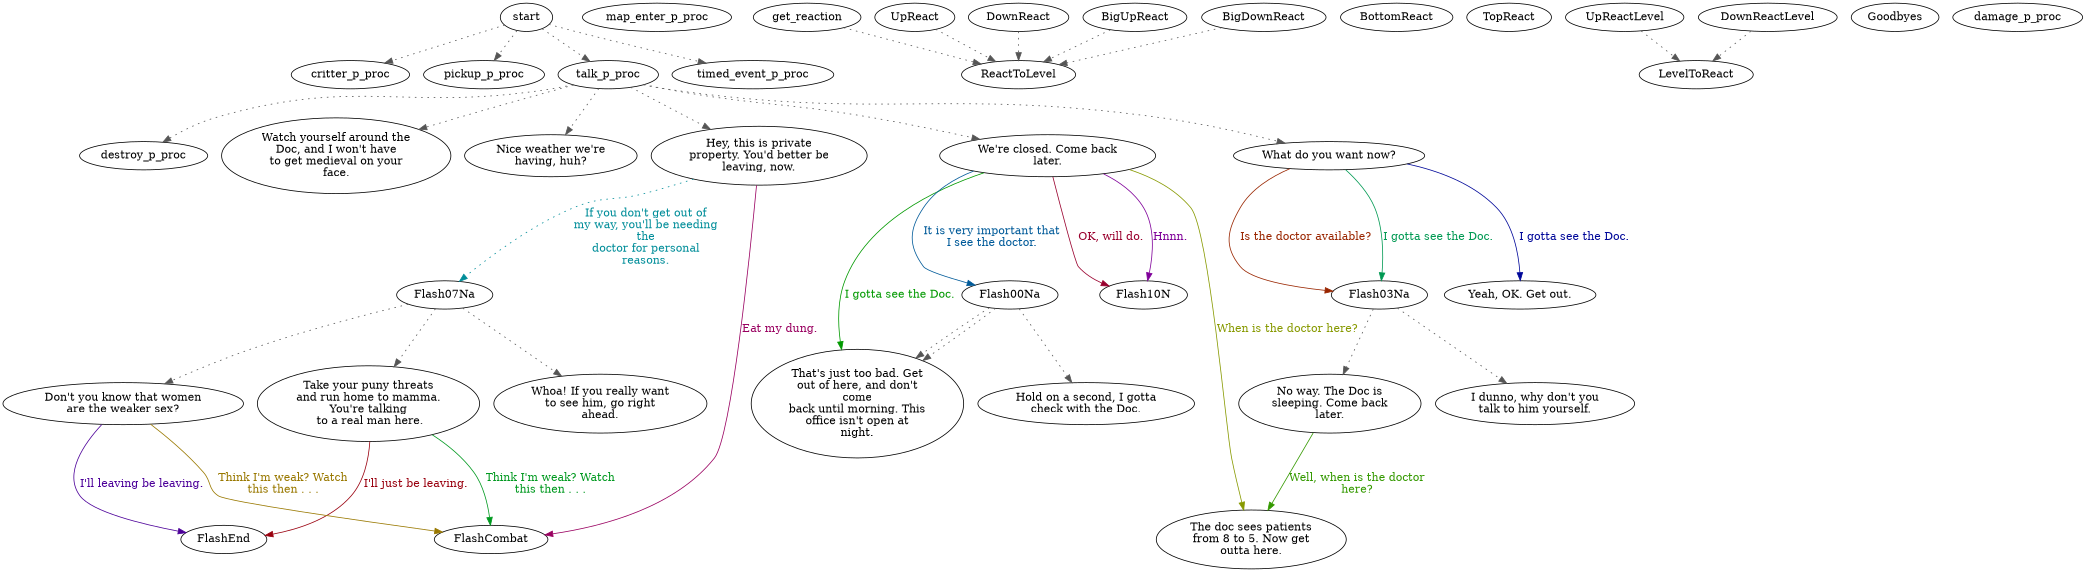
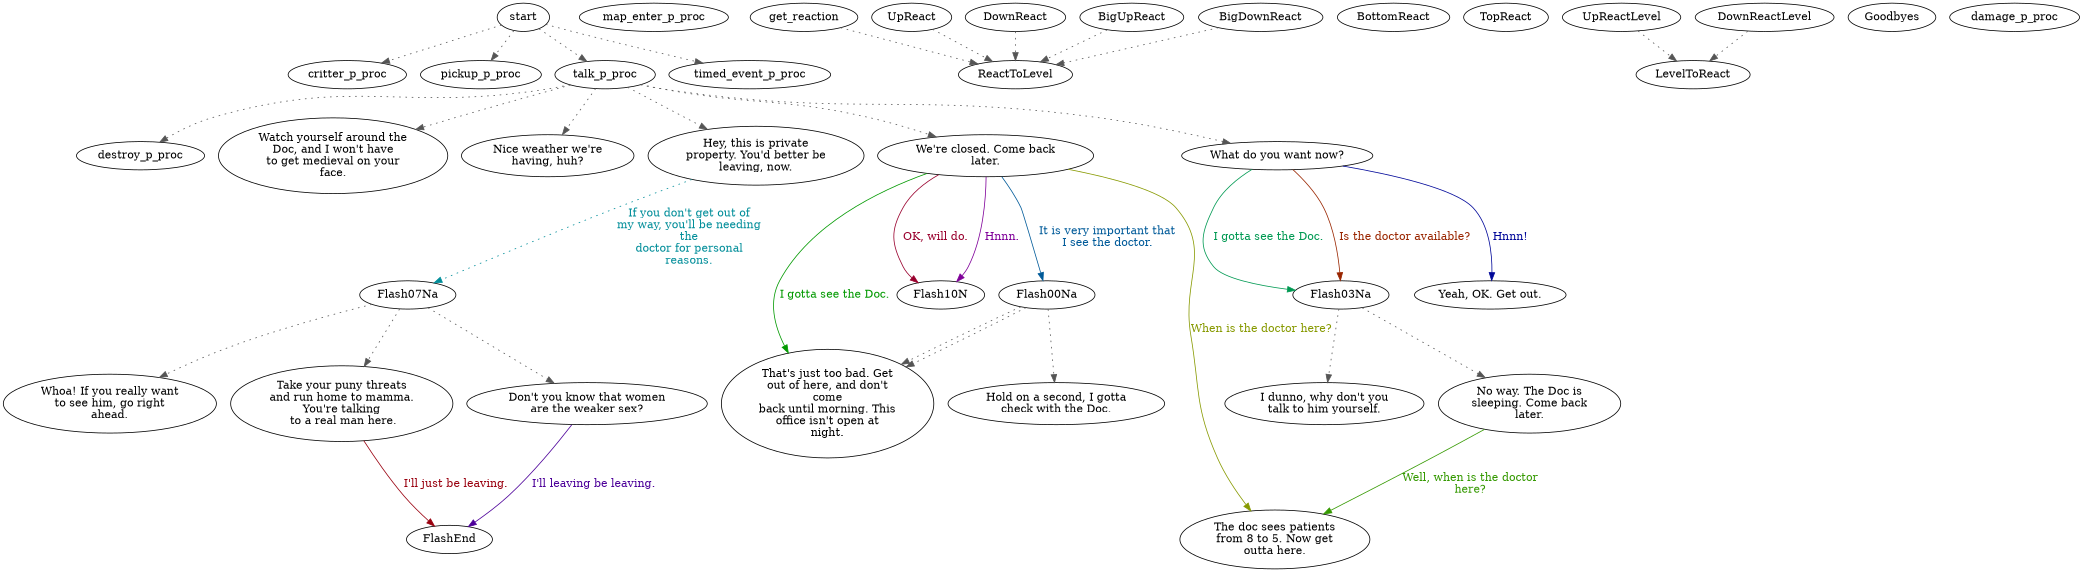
(1574, 237) -> (1511, 237)
(491, 539) -> none
